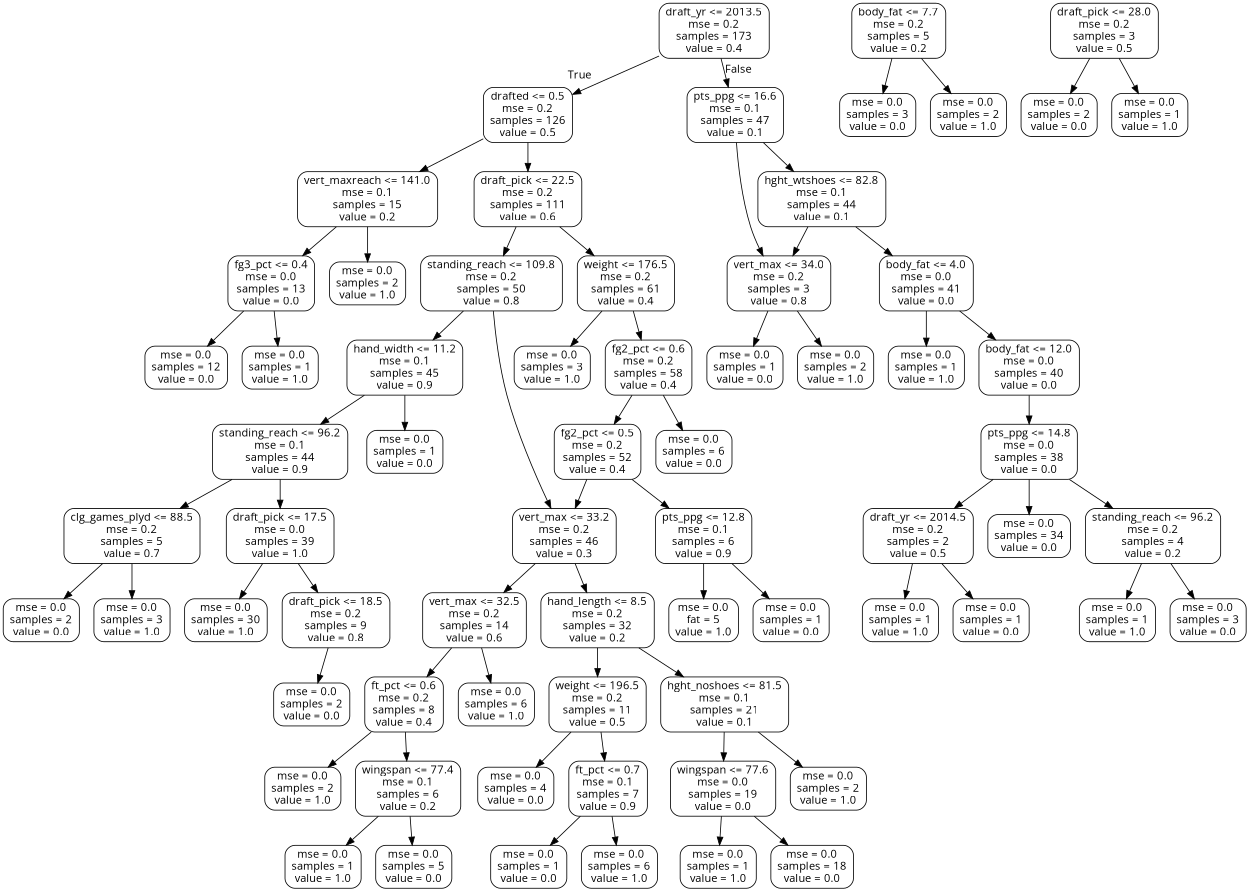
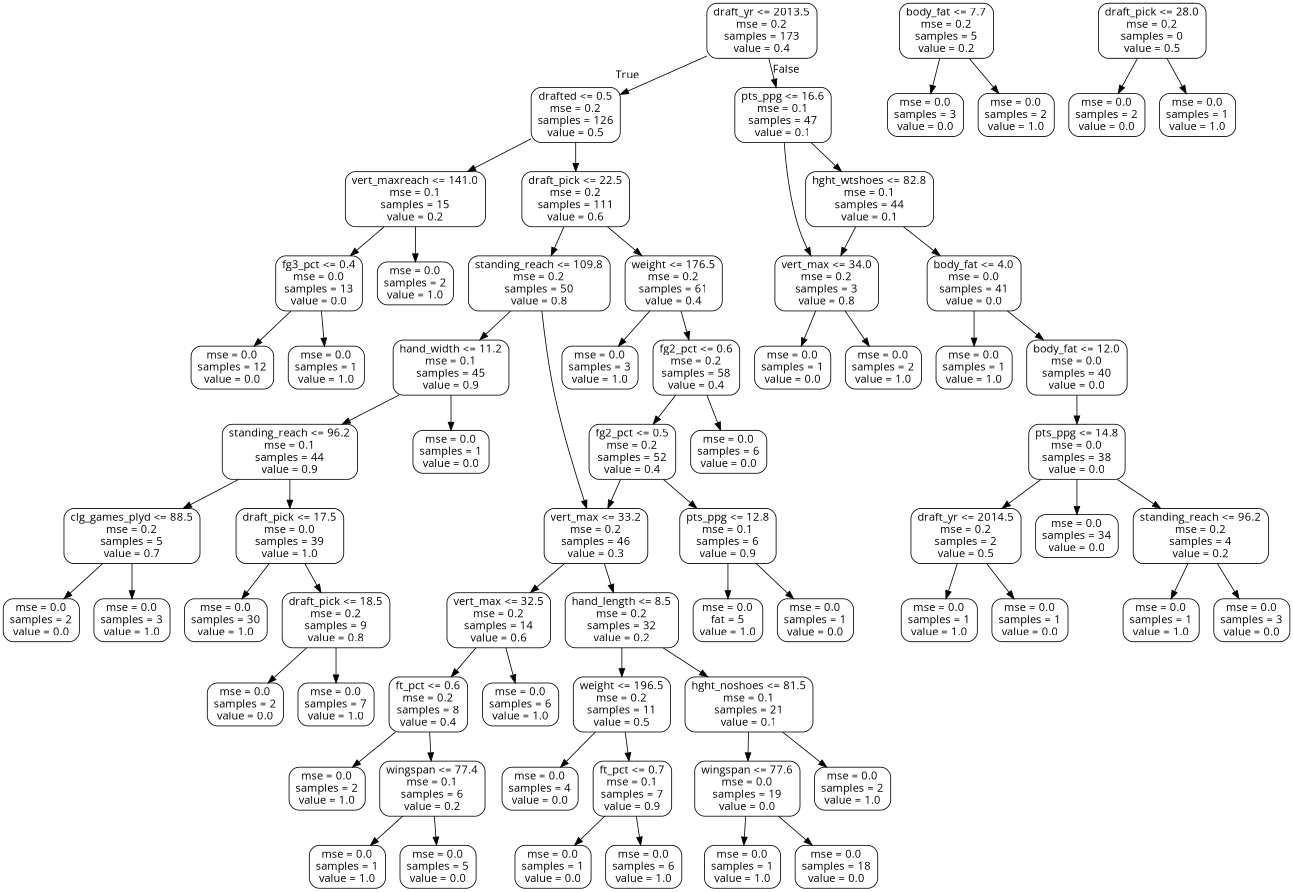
(1104, 31) -> (1152, 31)
none -> (336, 704)
